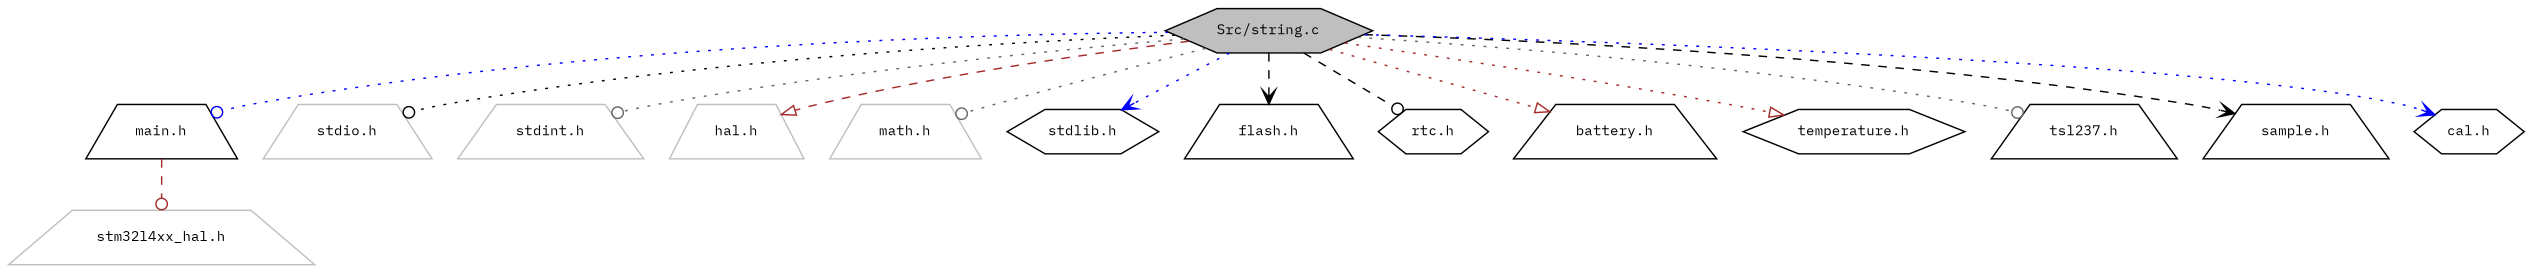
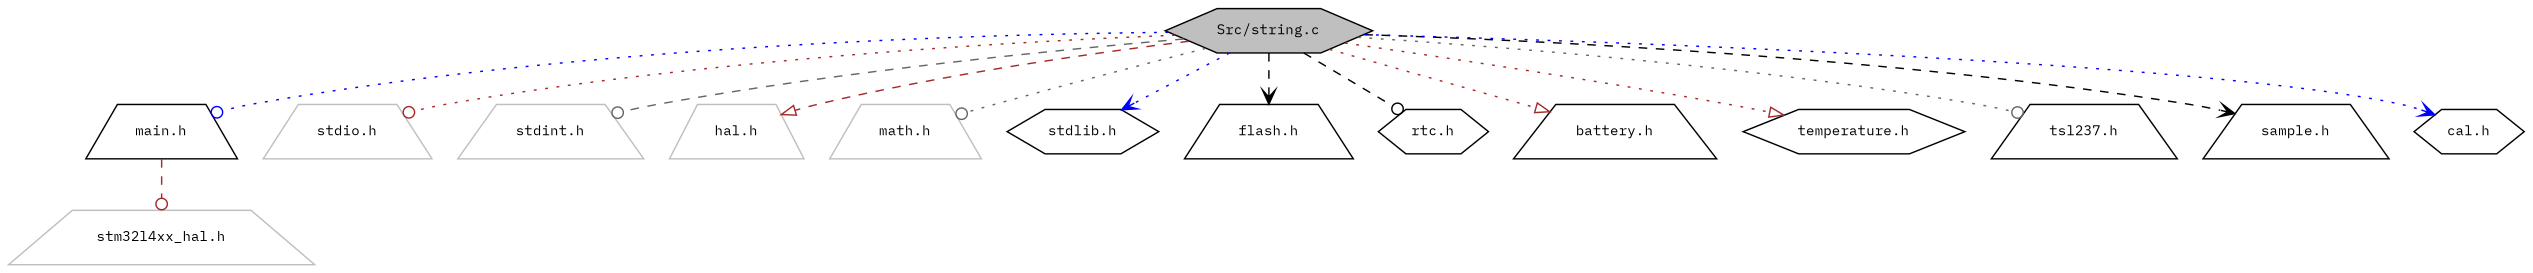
(794, 60) -> (794, 60)
(903, 68) -> (903, 68)
